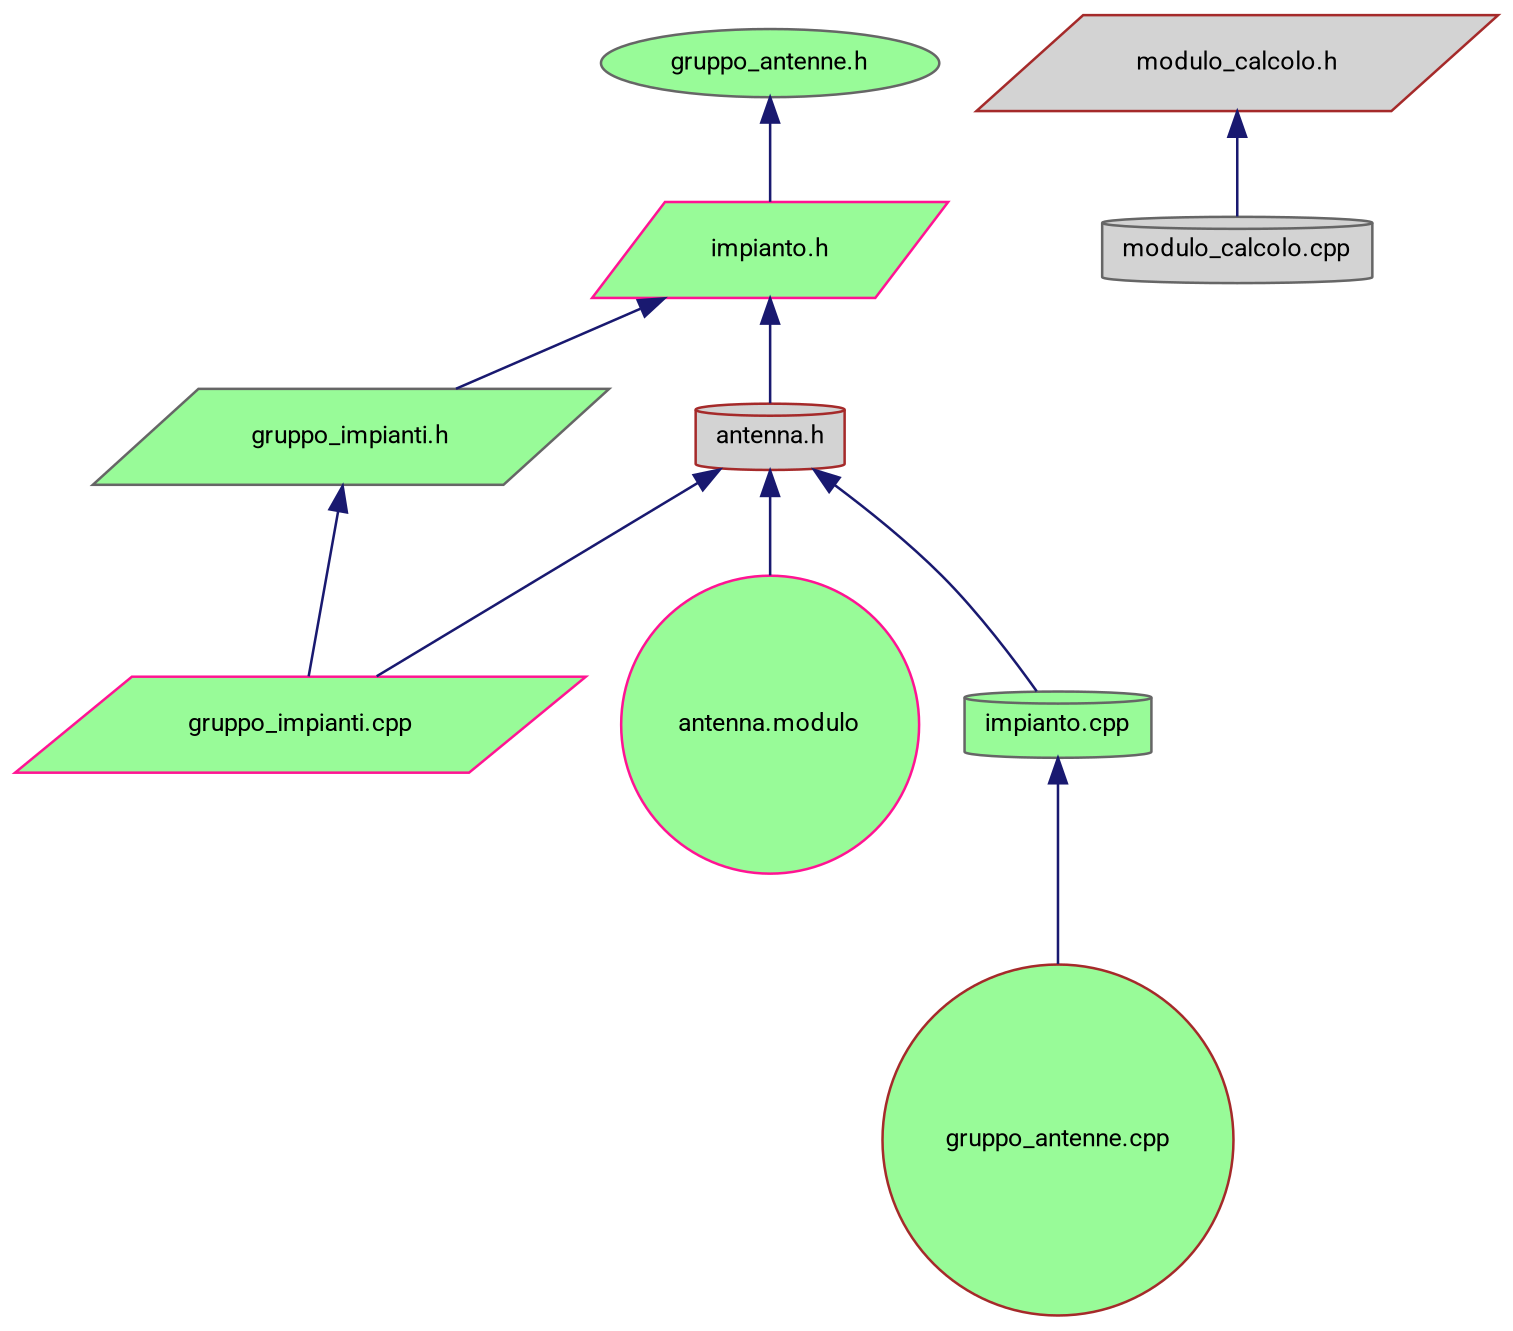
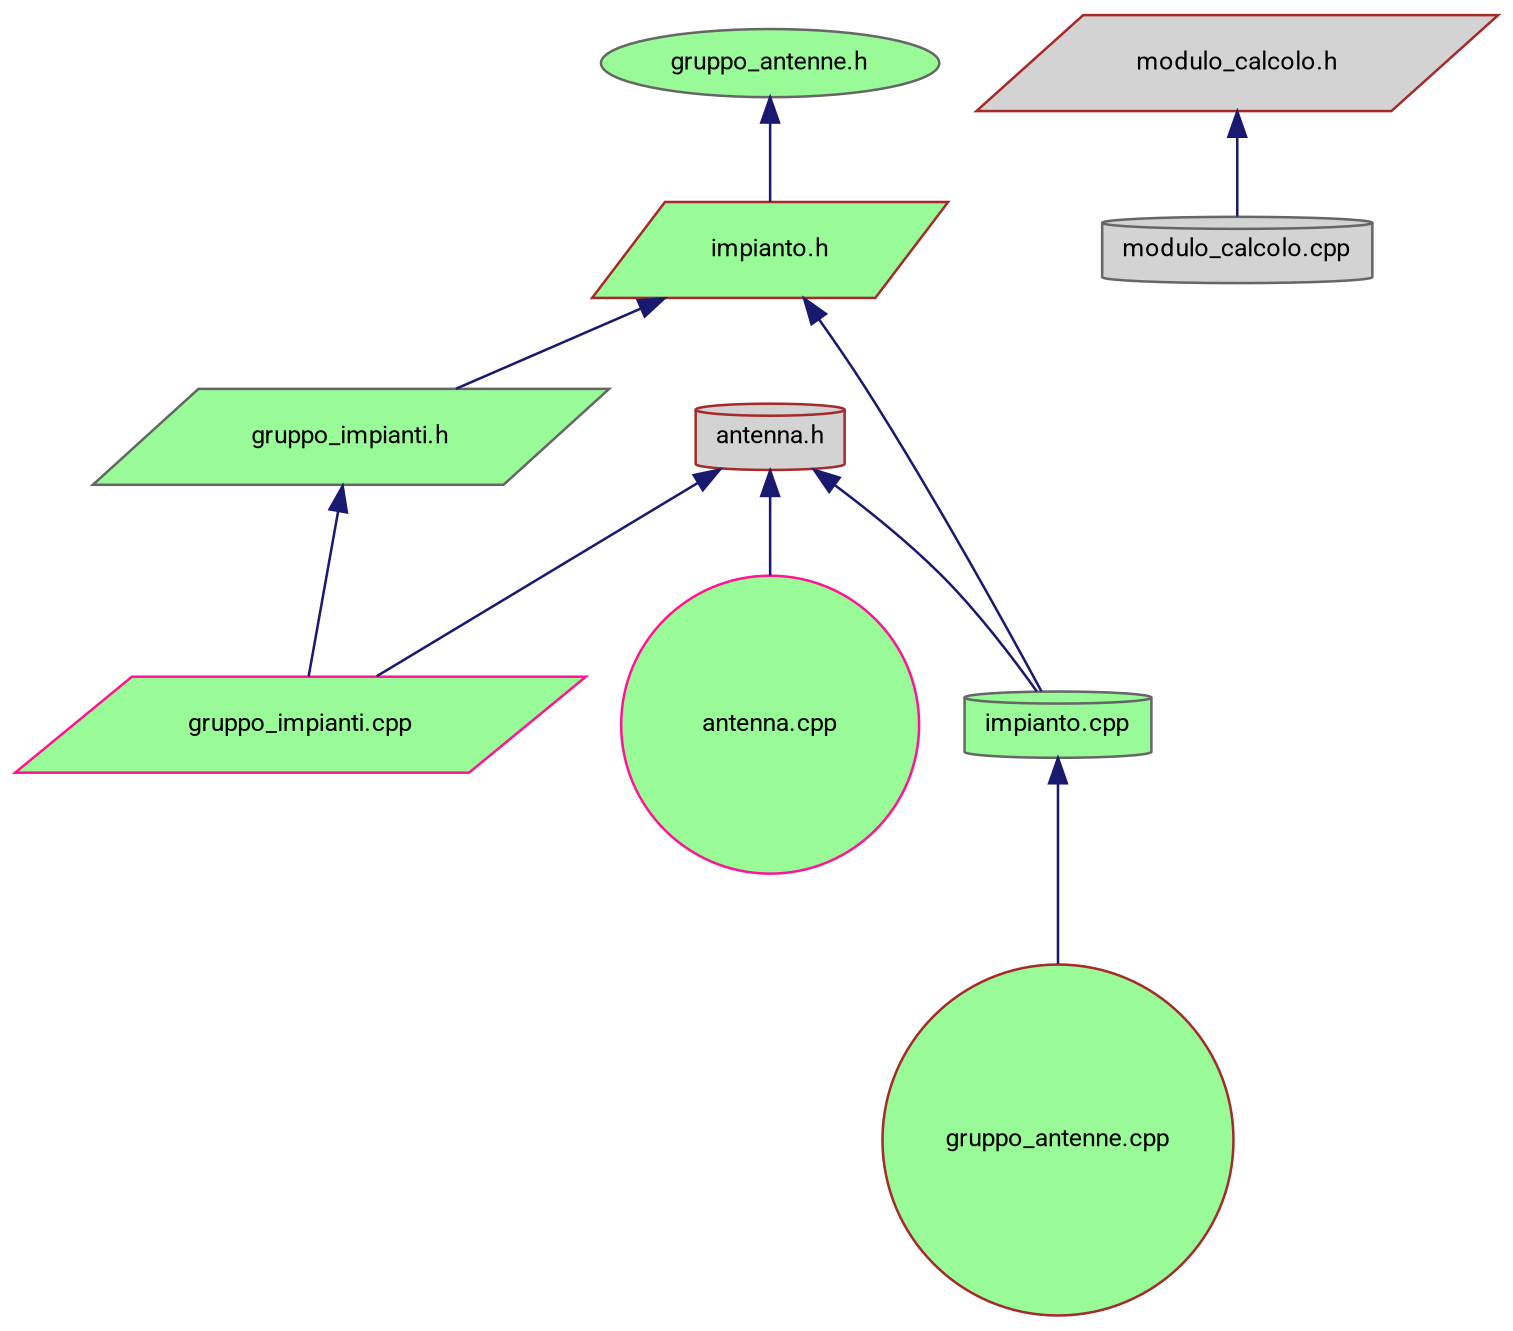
(770, 250) -> (770, 250)
(770, 363) -> (935, 502)
(770, 725) -> (770, 725)
